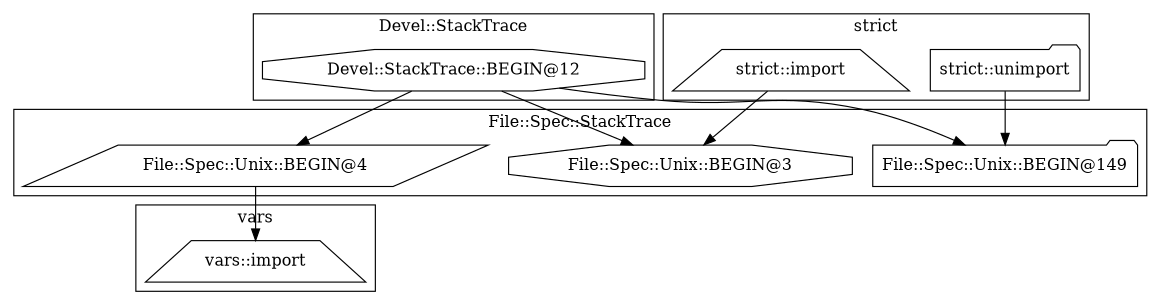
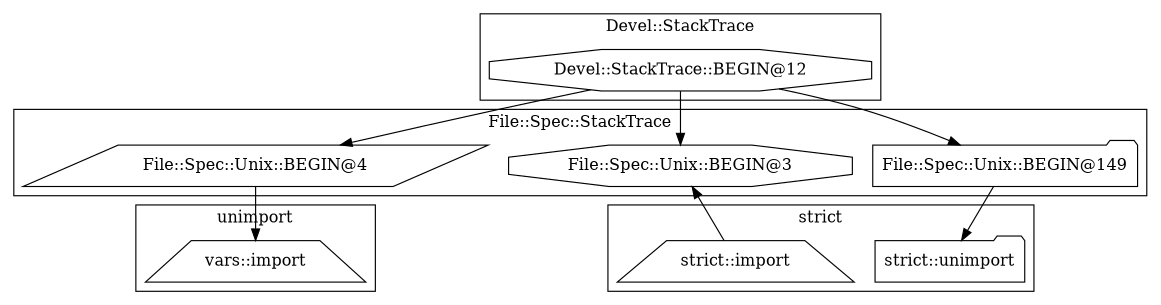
(1005, 116) -> (978, 213)
(256, 218) -> (256, 218)
